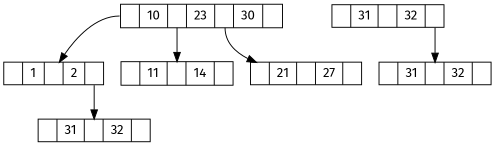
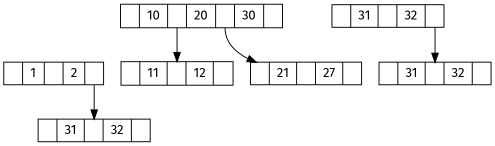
(201, 16) -> (201, 16)
(88, 29) -> none
(200, 73) -> (200, 73)
